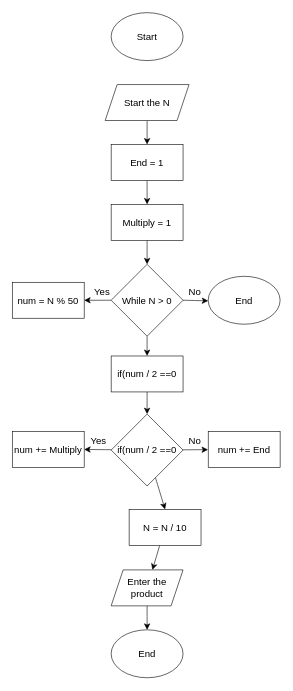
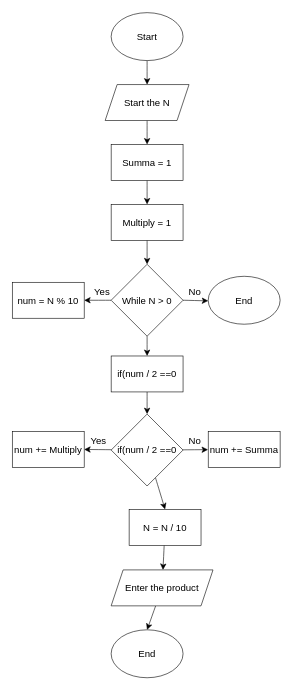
none -> (147, 77)
(147, 162) -> (147, 162)
(48, 300) -> (48, 300)
(245, 450) -> (245, 450)
(147, 588) -> (162, 588)
